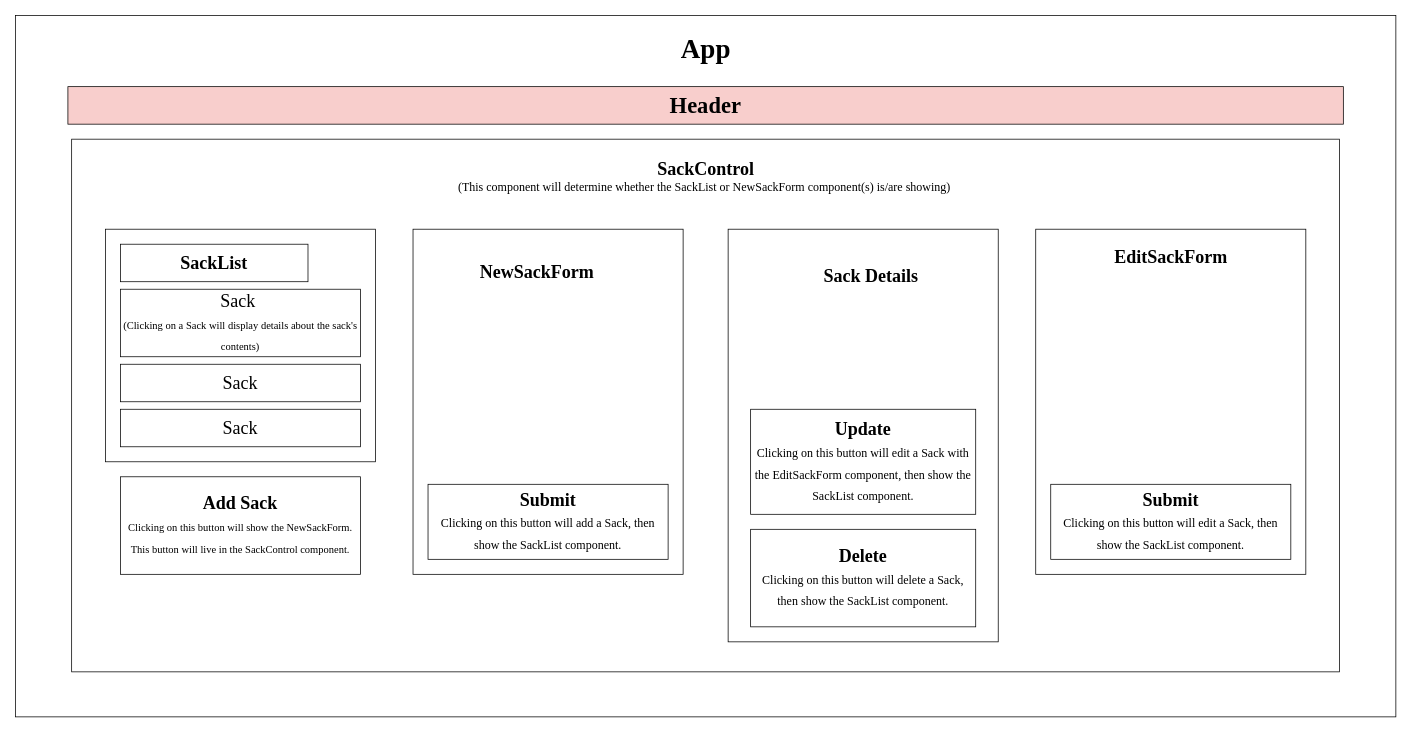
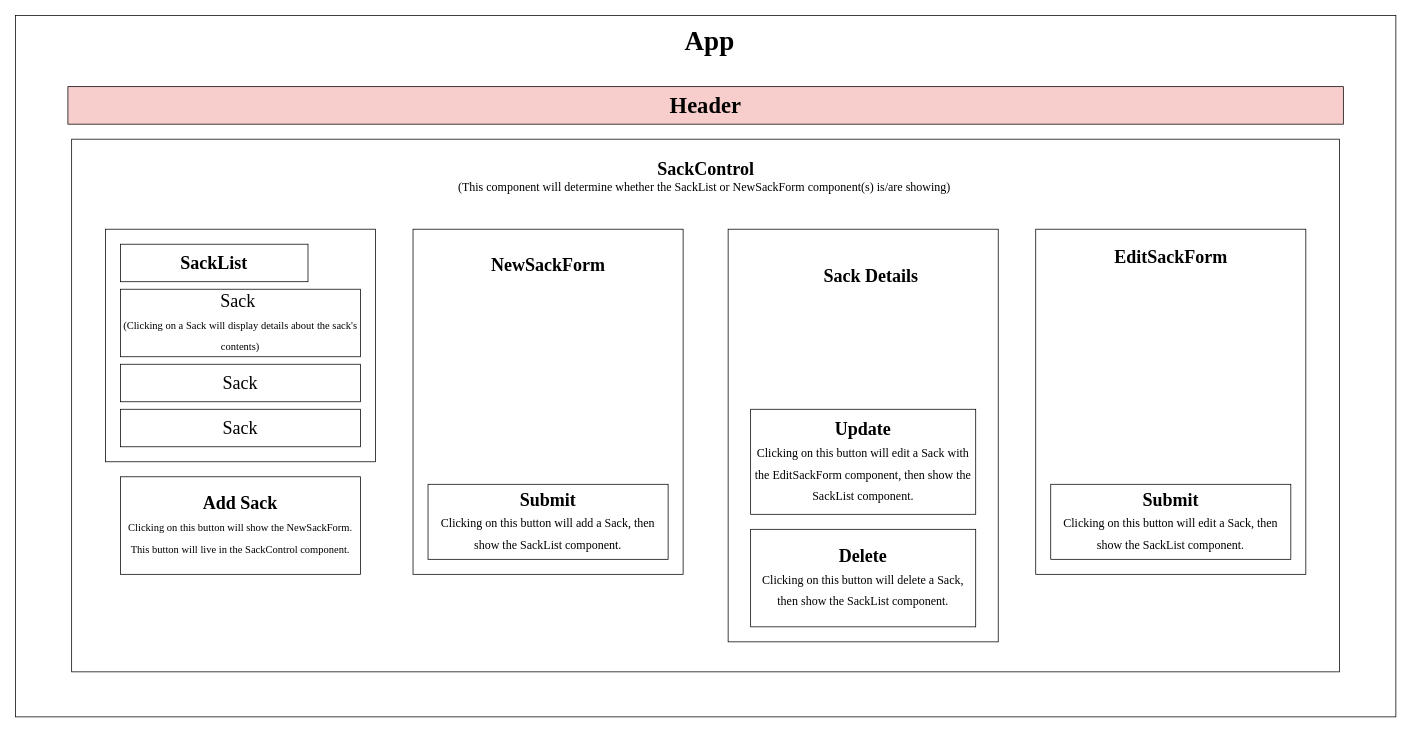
(705, 49) -> (709, 42)
(537, 270) -> (548, 263)
